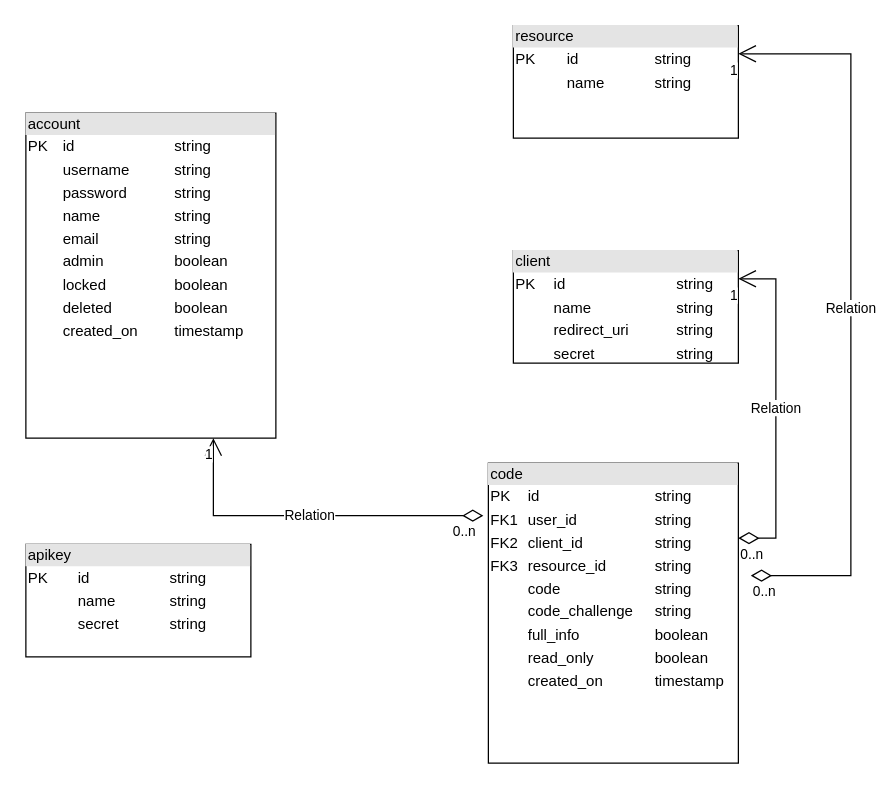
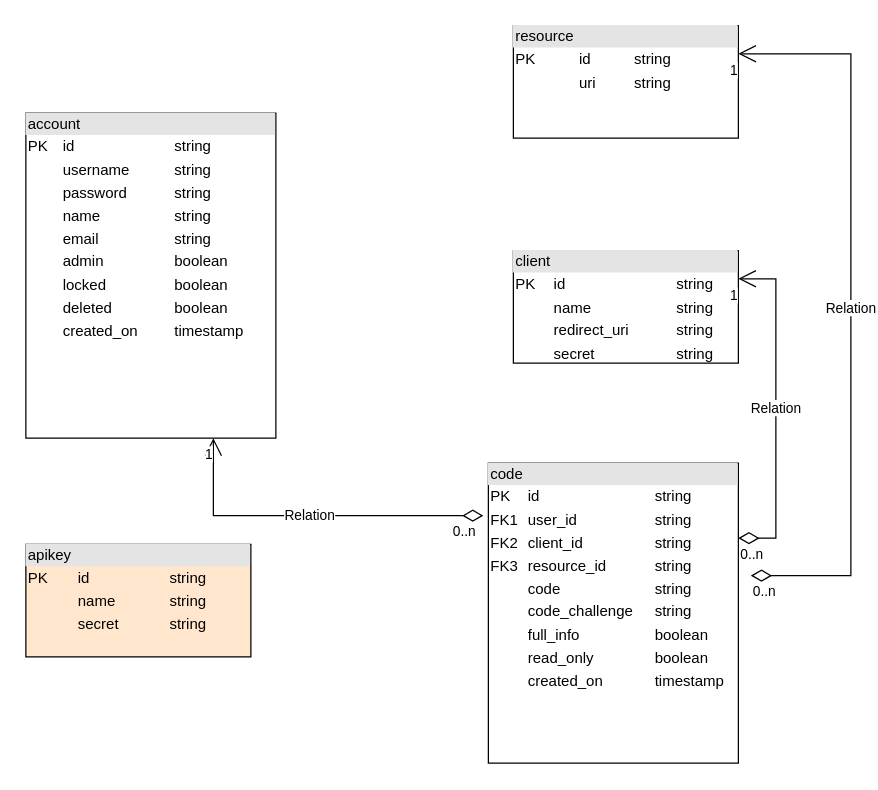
(551, 62) -> (551, 62)
(138, 601) -> (138, 601)
